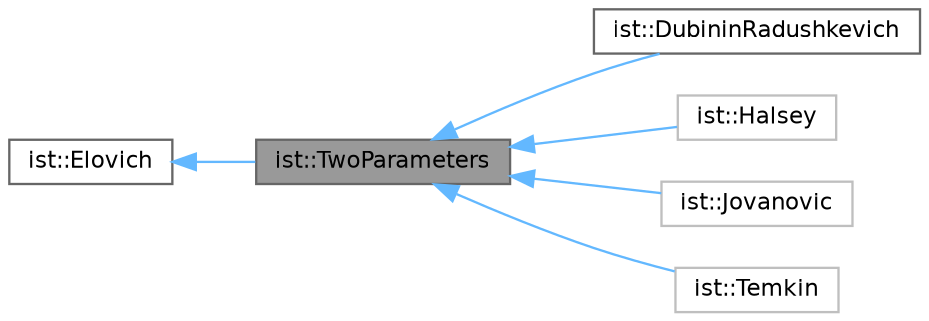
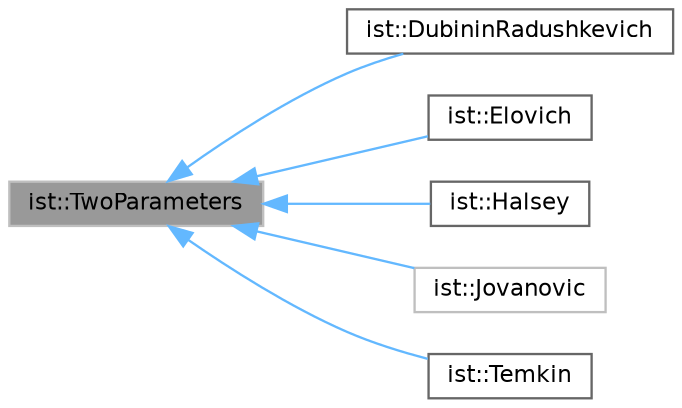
(757, 118) -> (510, 204)
(226, 162) -> (342, 156)
(383, 162) -> (136, 204)
(757, 290) -> (510, 376)
